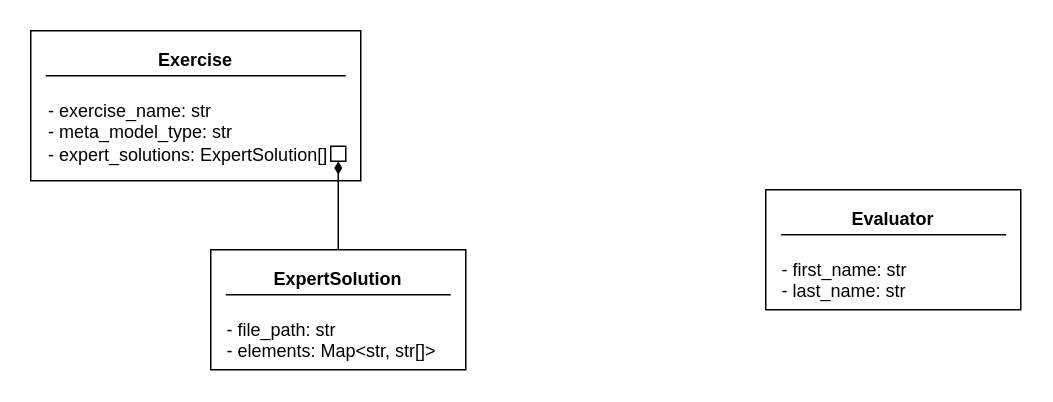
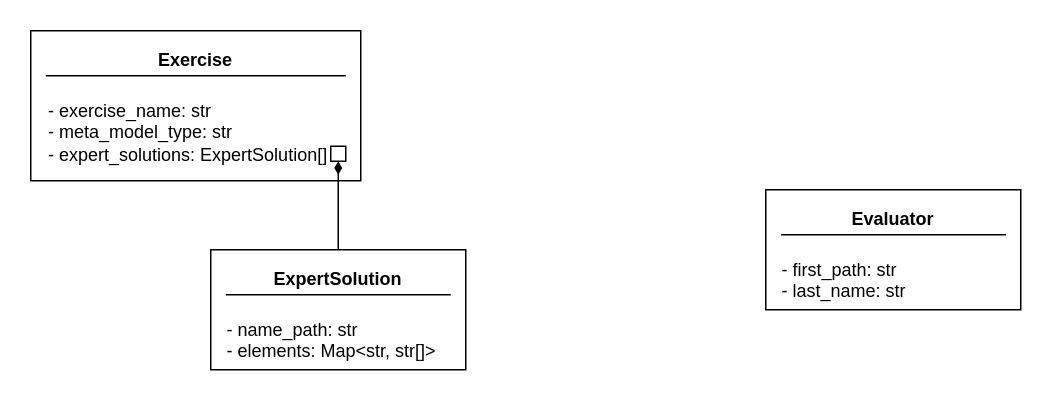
(859, 282) -> (859, 282)
(338, 353) -> (338, 353)
